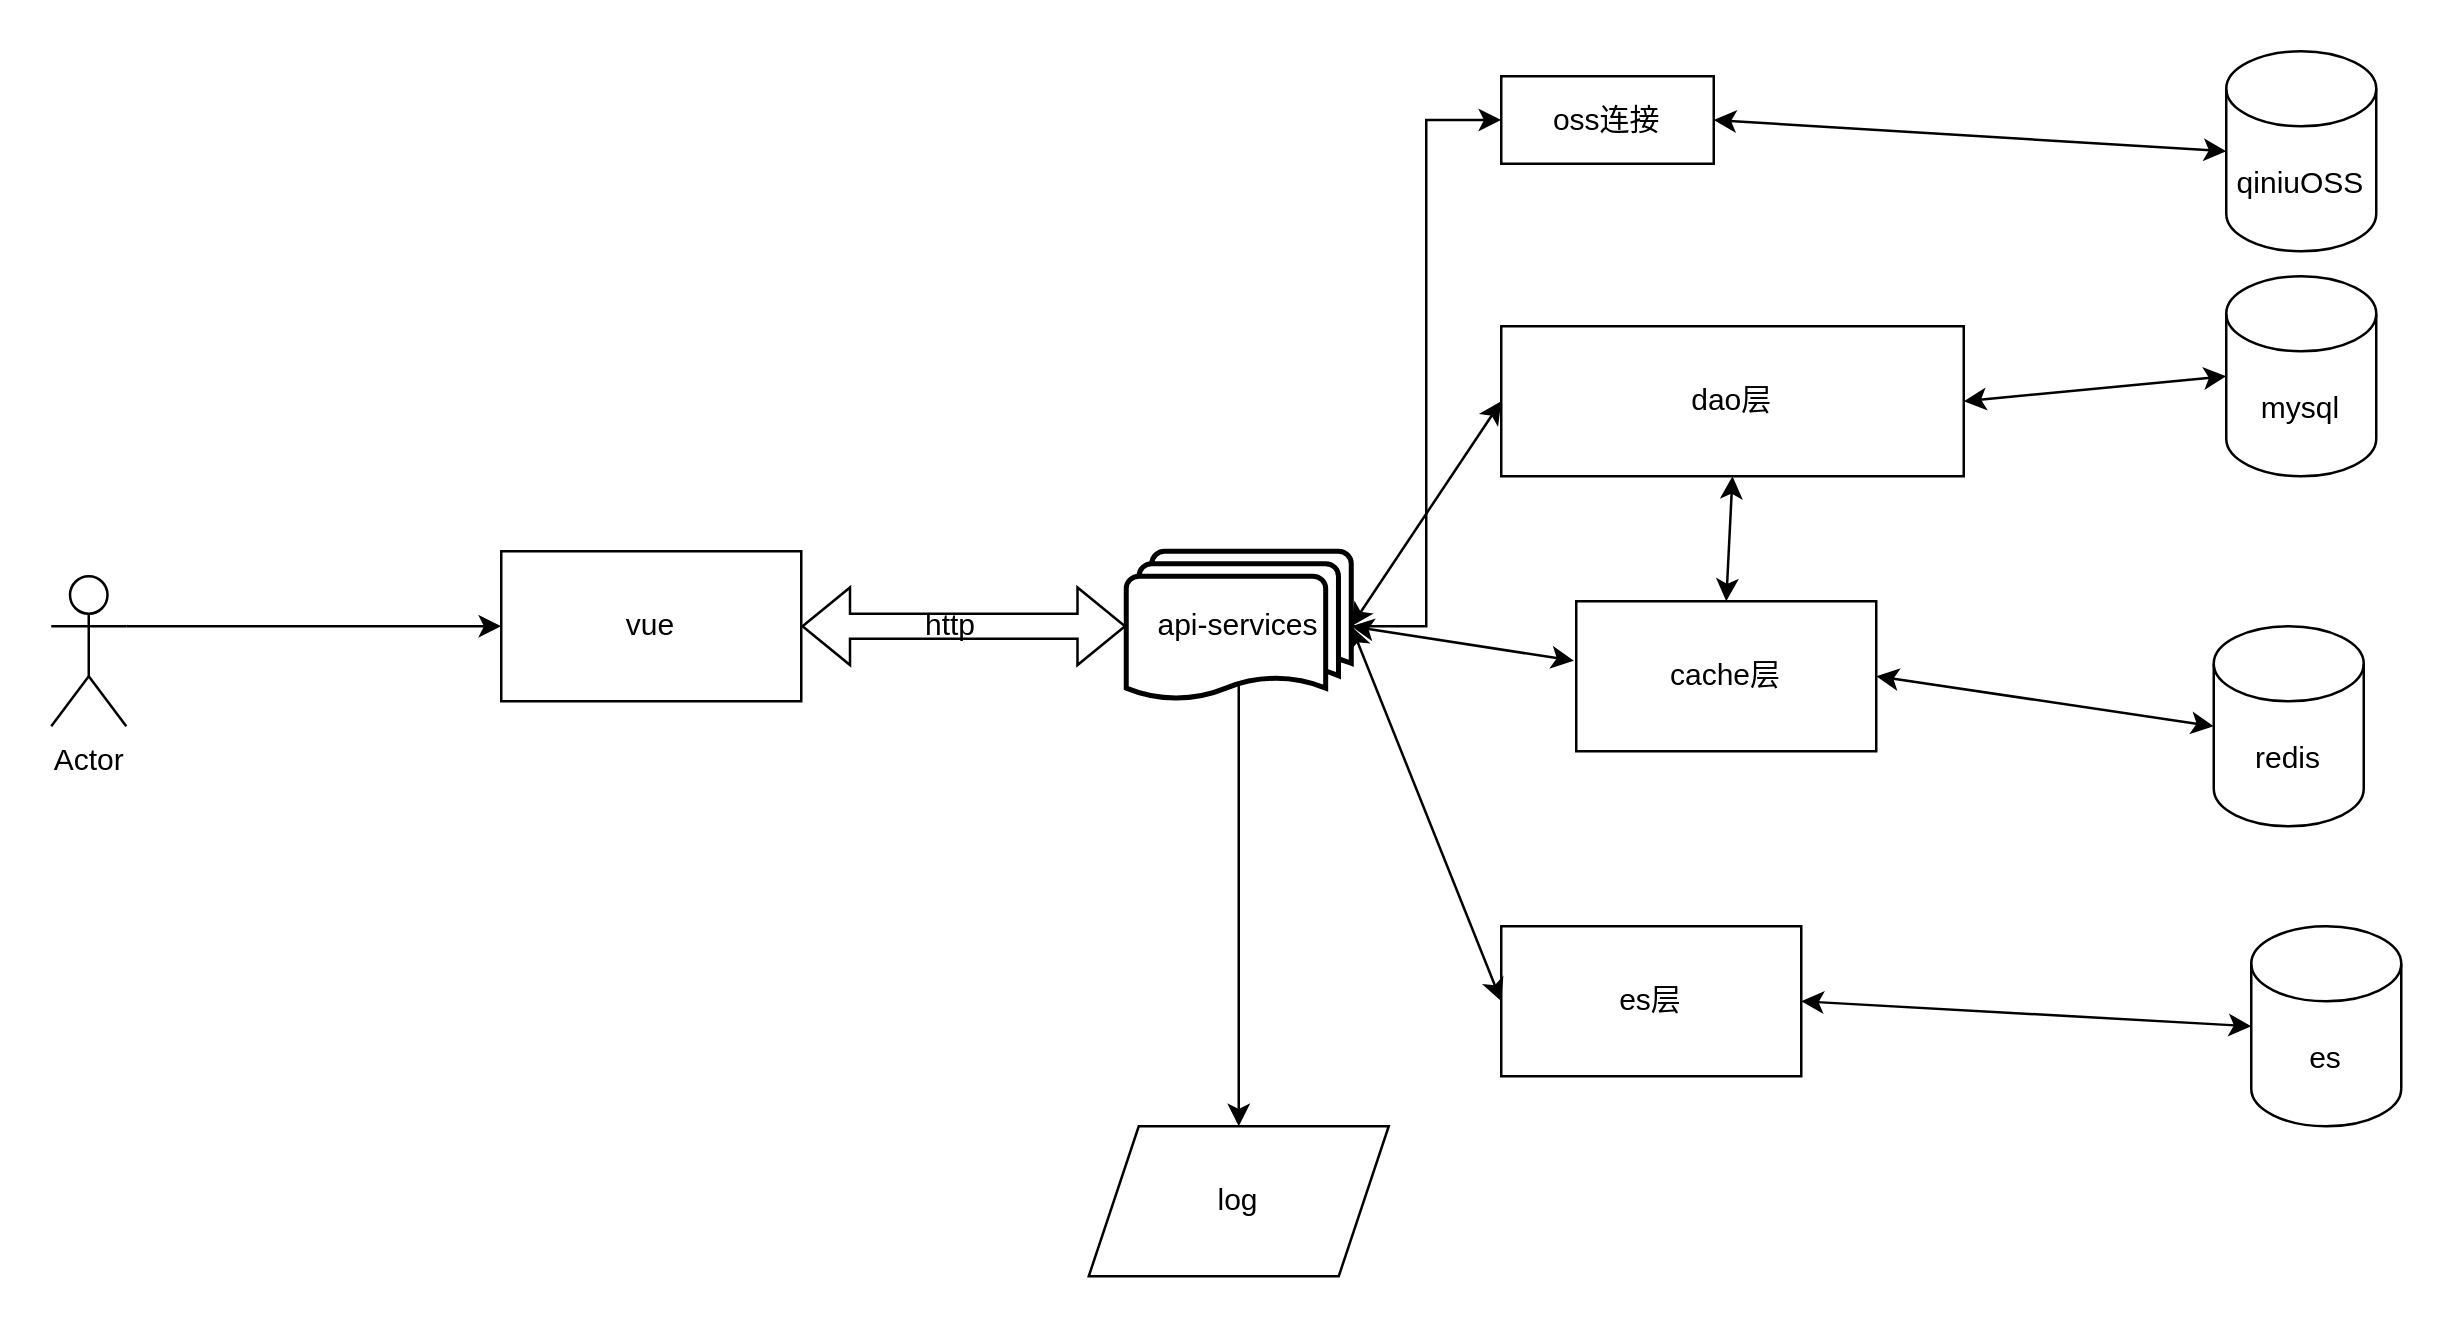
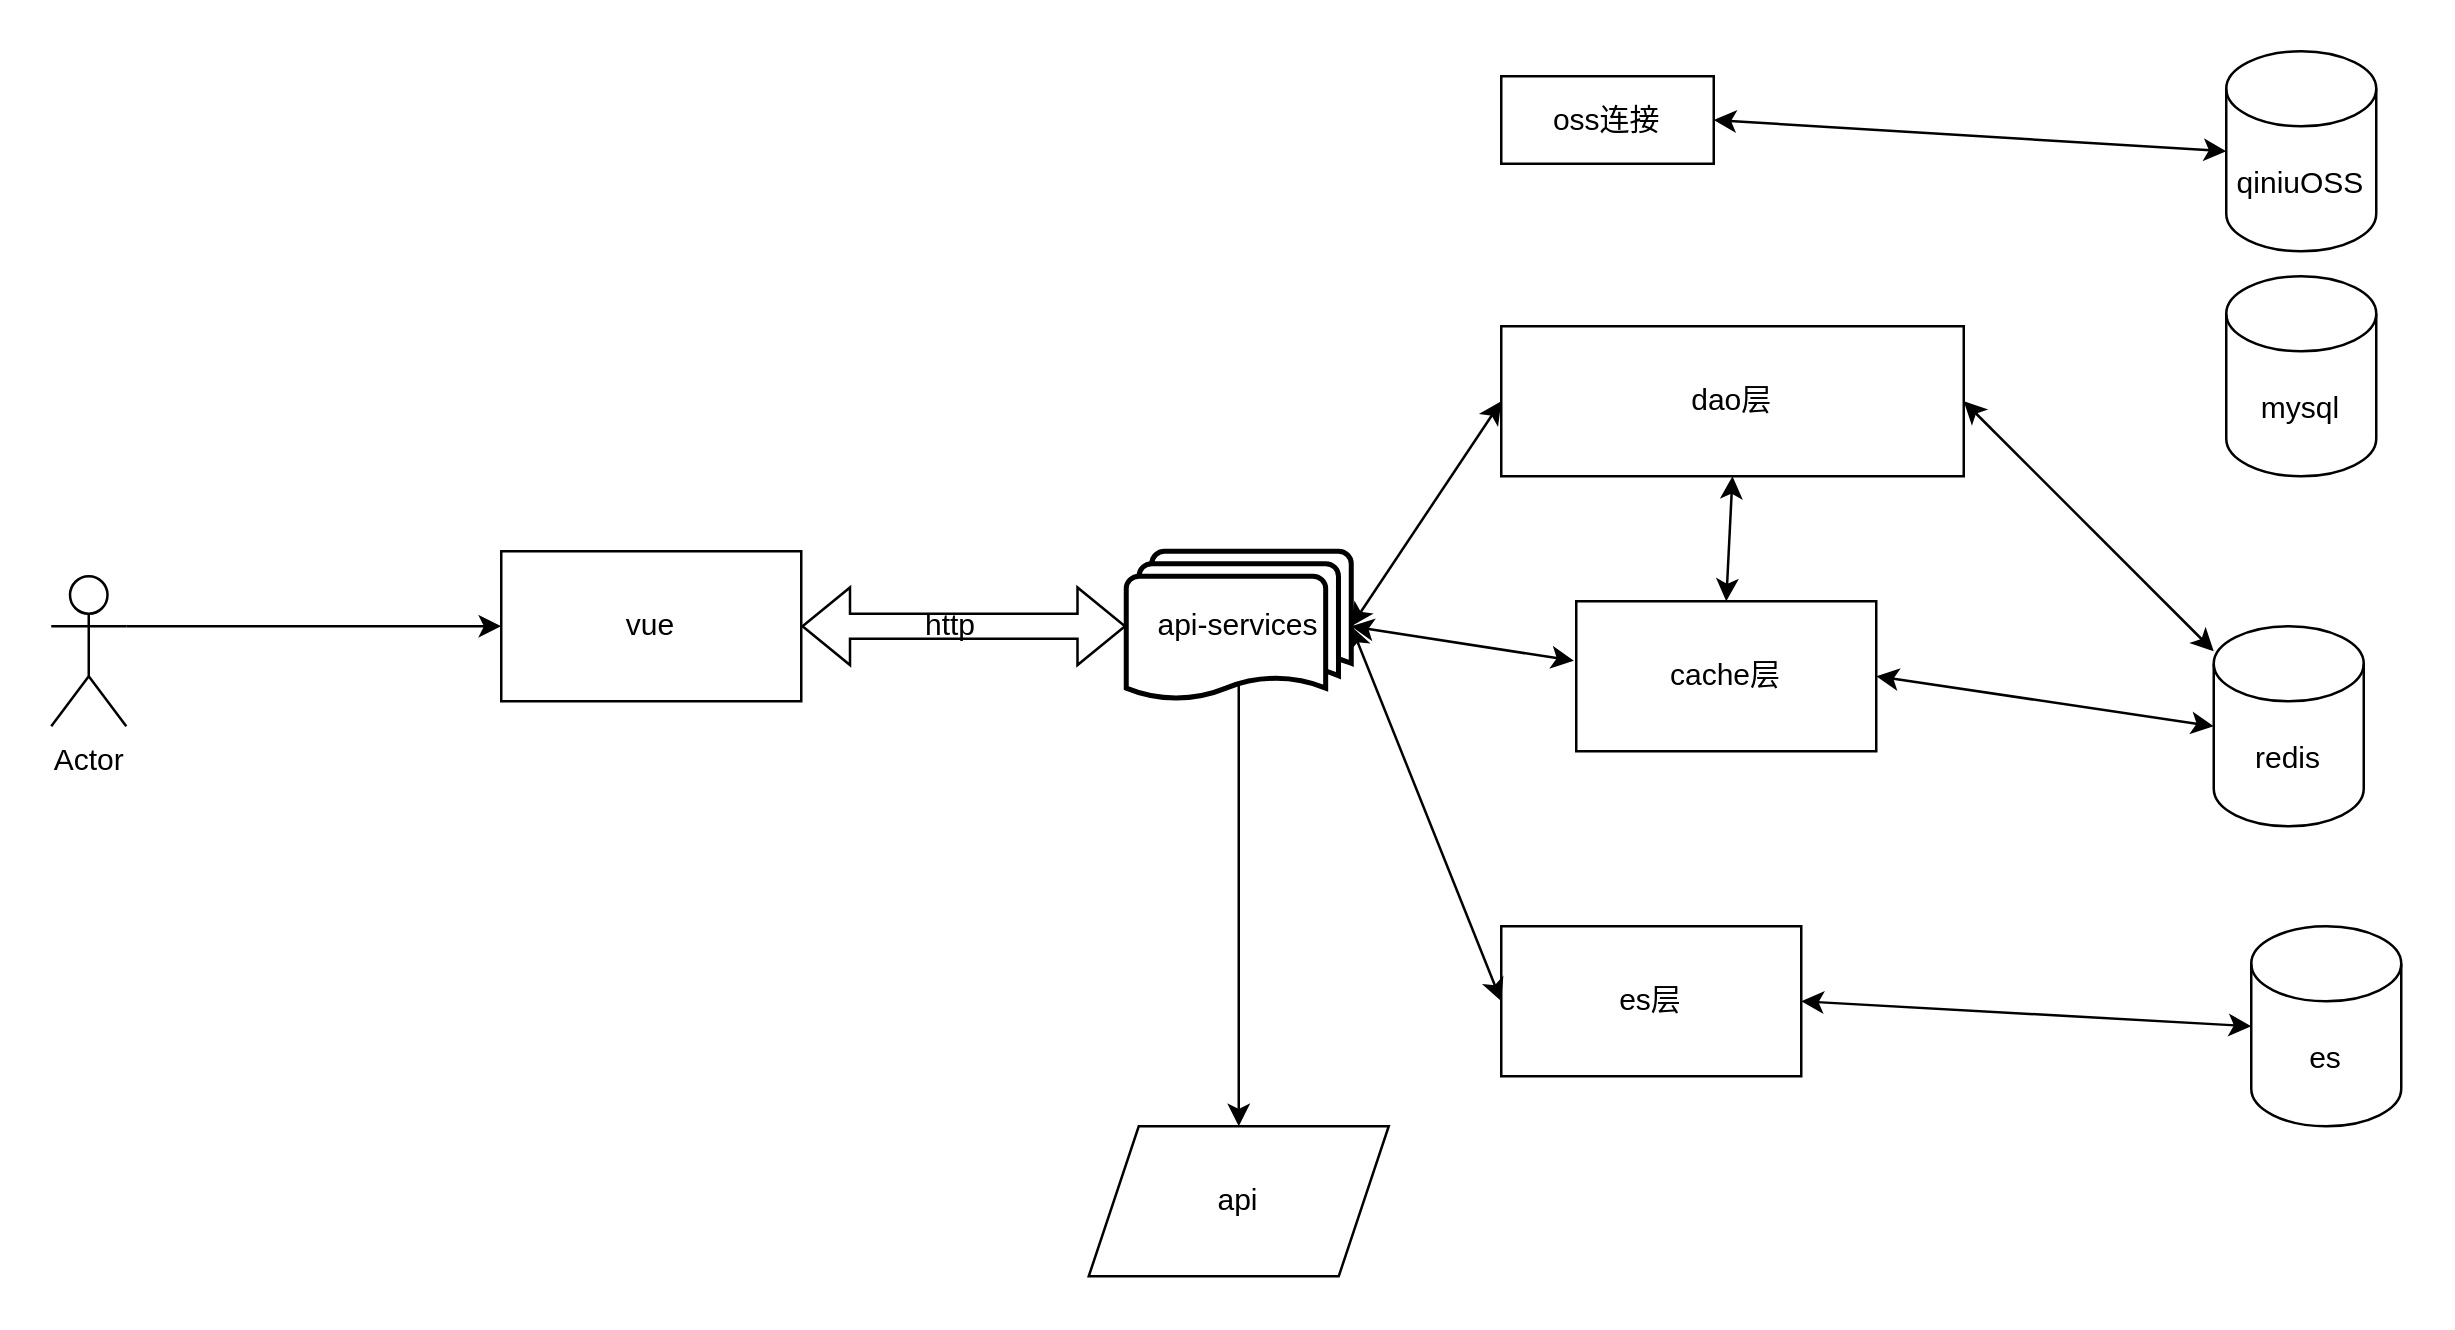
(1426, 284) -> none
(2095, 389) -> (2088, 526)
(1239, 1201) -> (1239, 1201)
